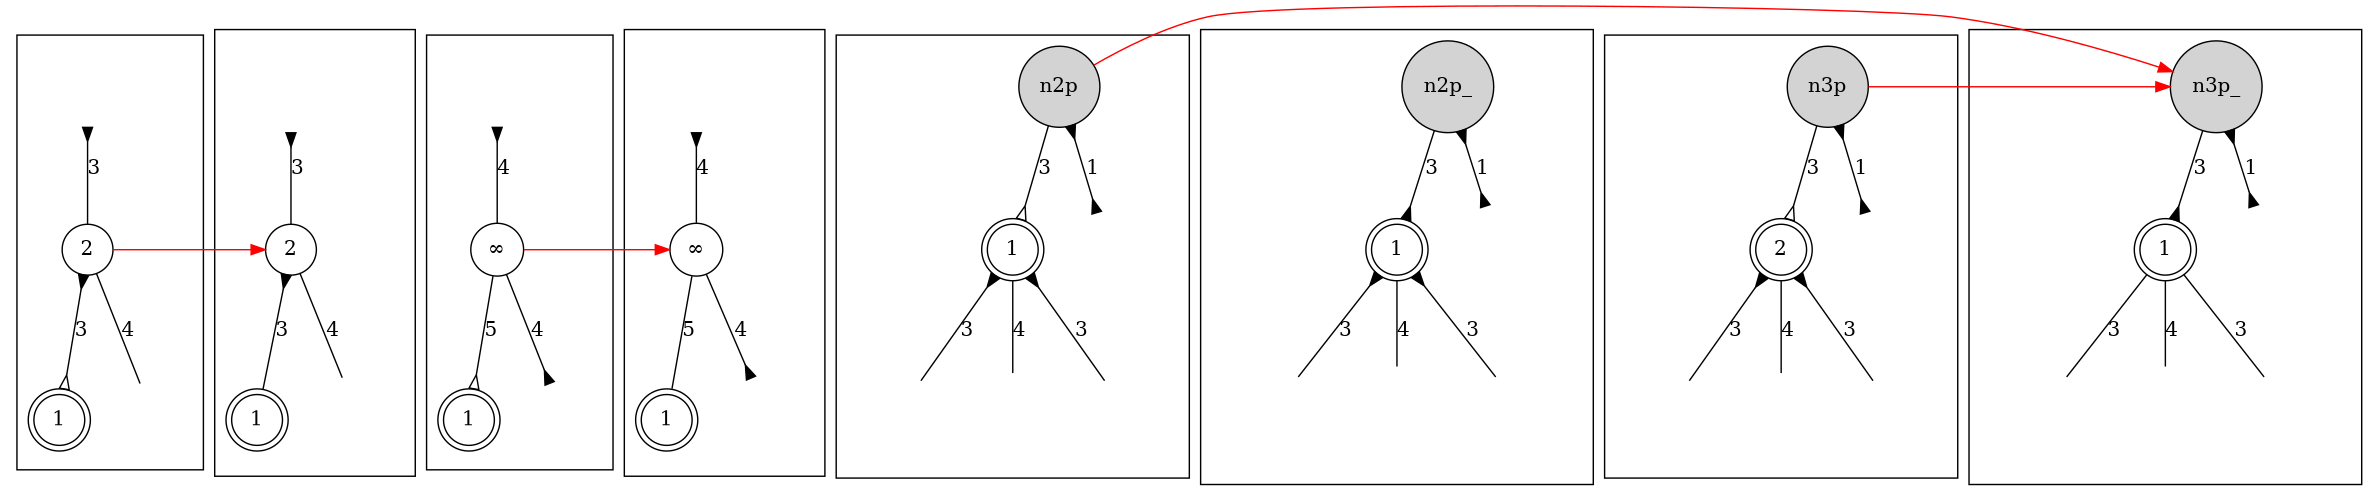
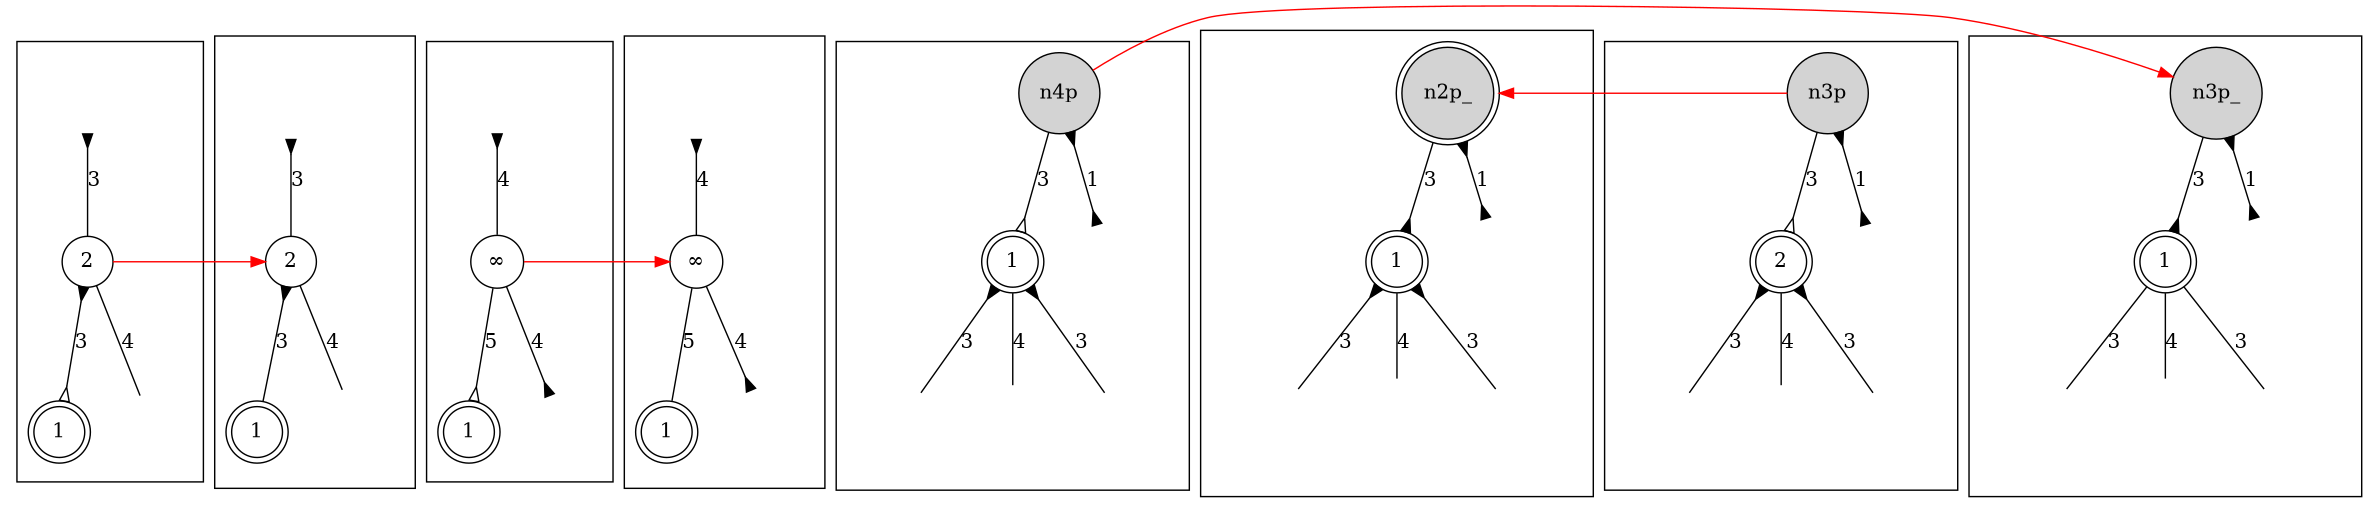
(1059, 87) -> (1059, 93)
(1448, 87) -> (1448, 93)
(2012, 87) -> (1651, 93)
